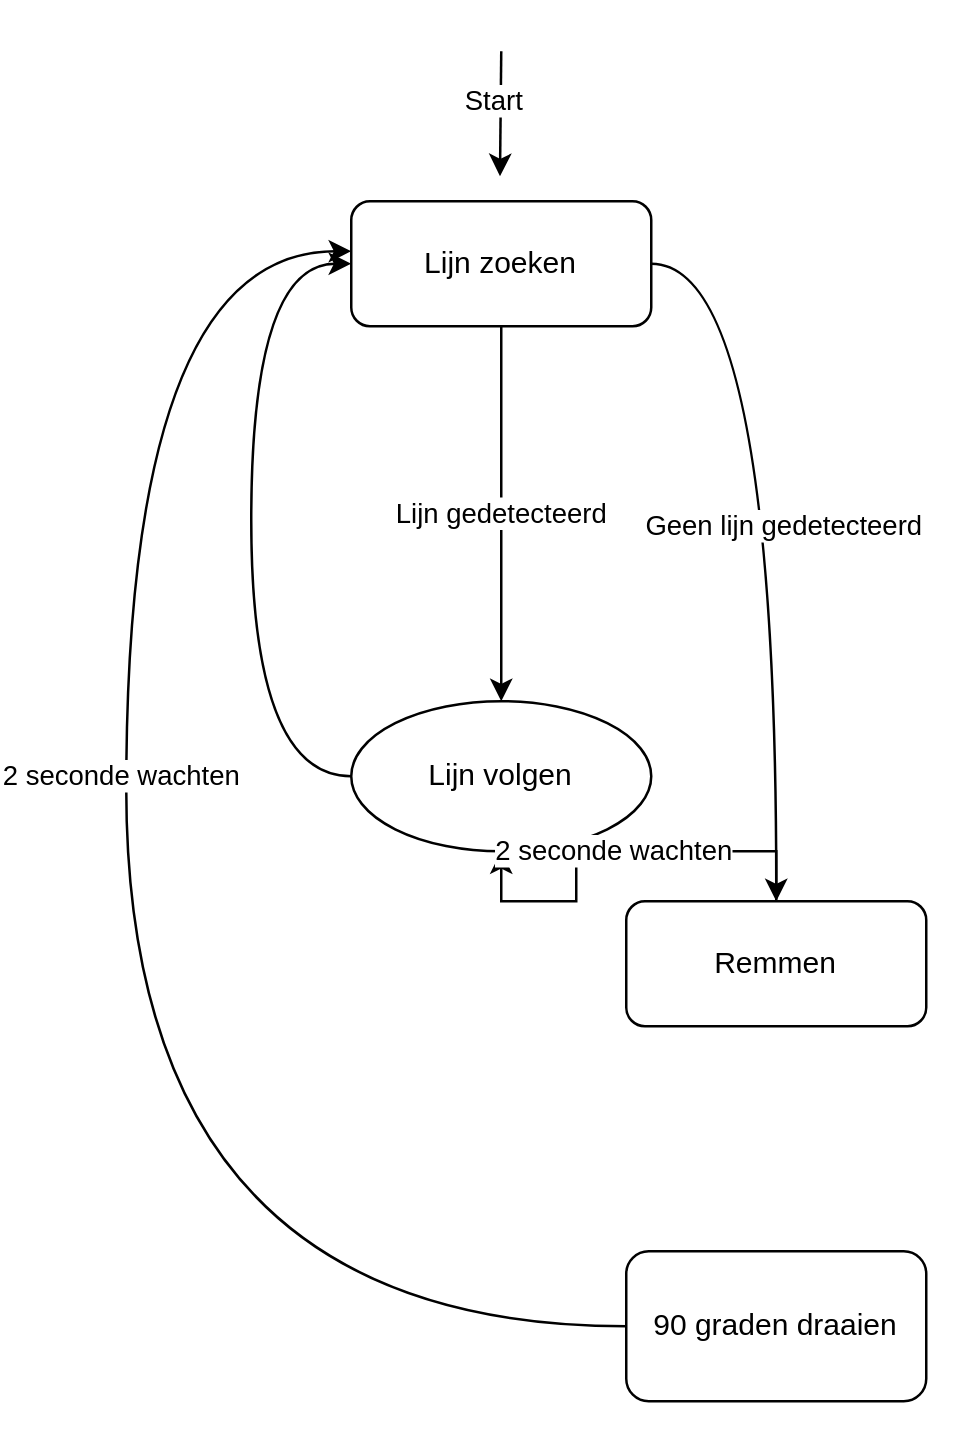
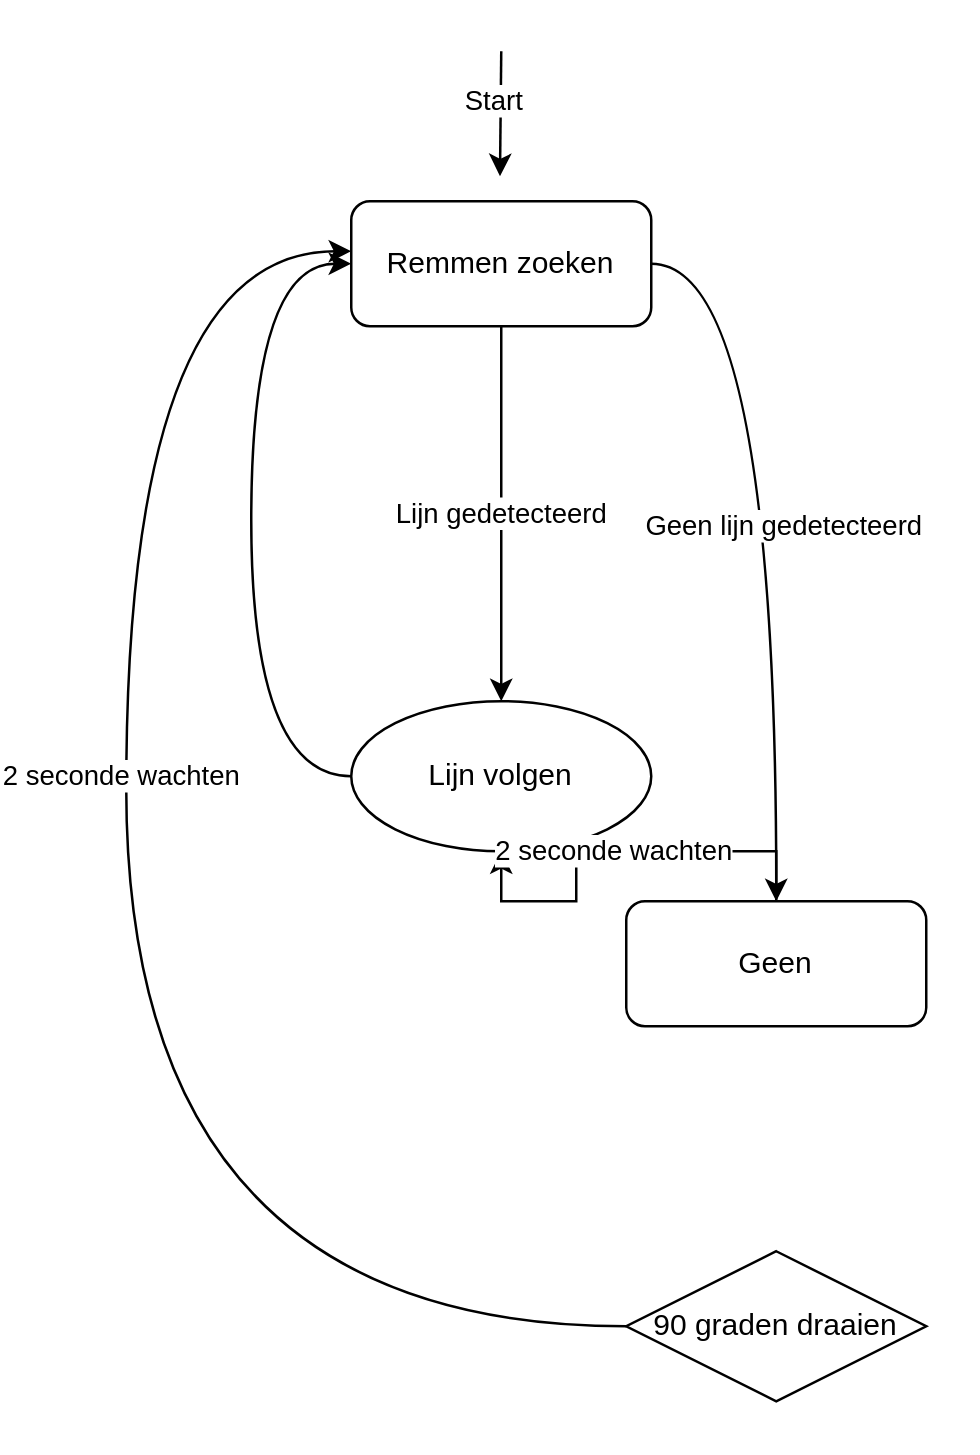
(501, 264) -> (501, 264)
(776, 964) -> (776, 964)
(776, 1326) -> (776, 1326)
